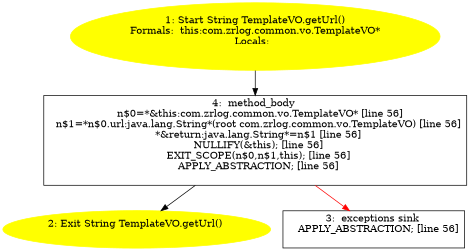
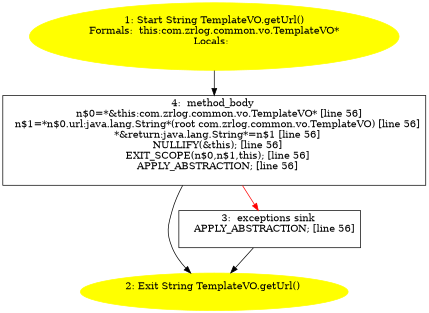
none -> (244, 258)
